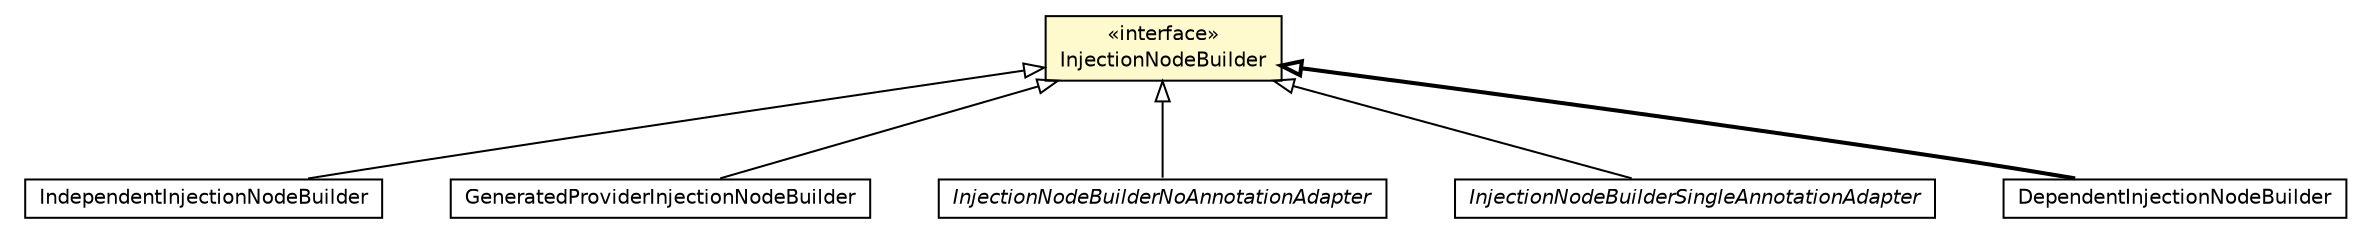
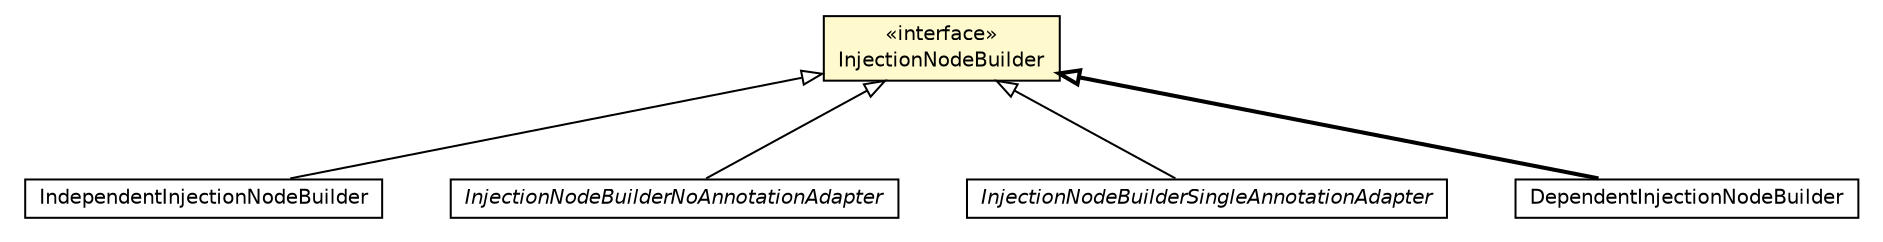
(660, 198) -> none
